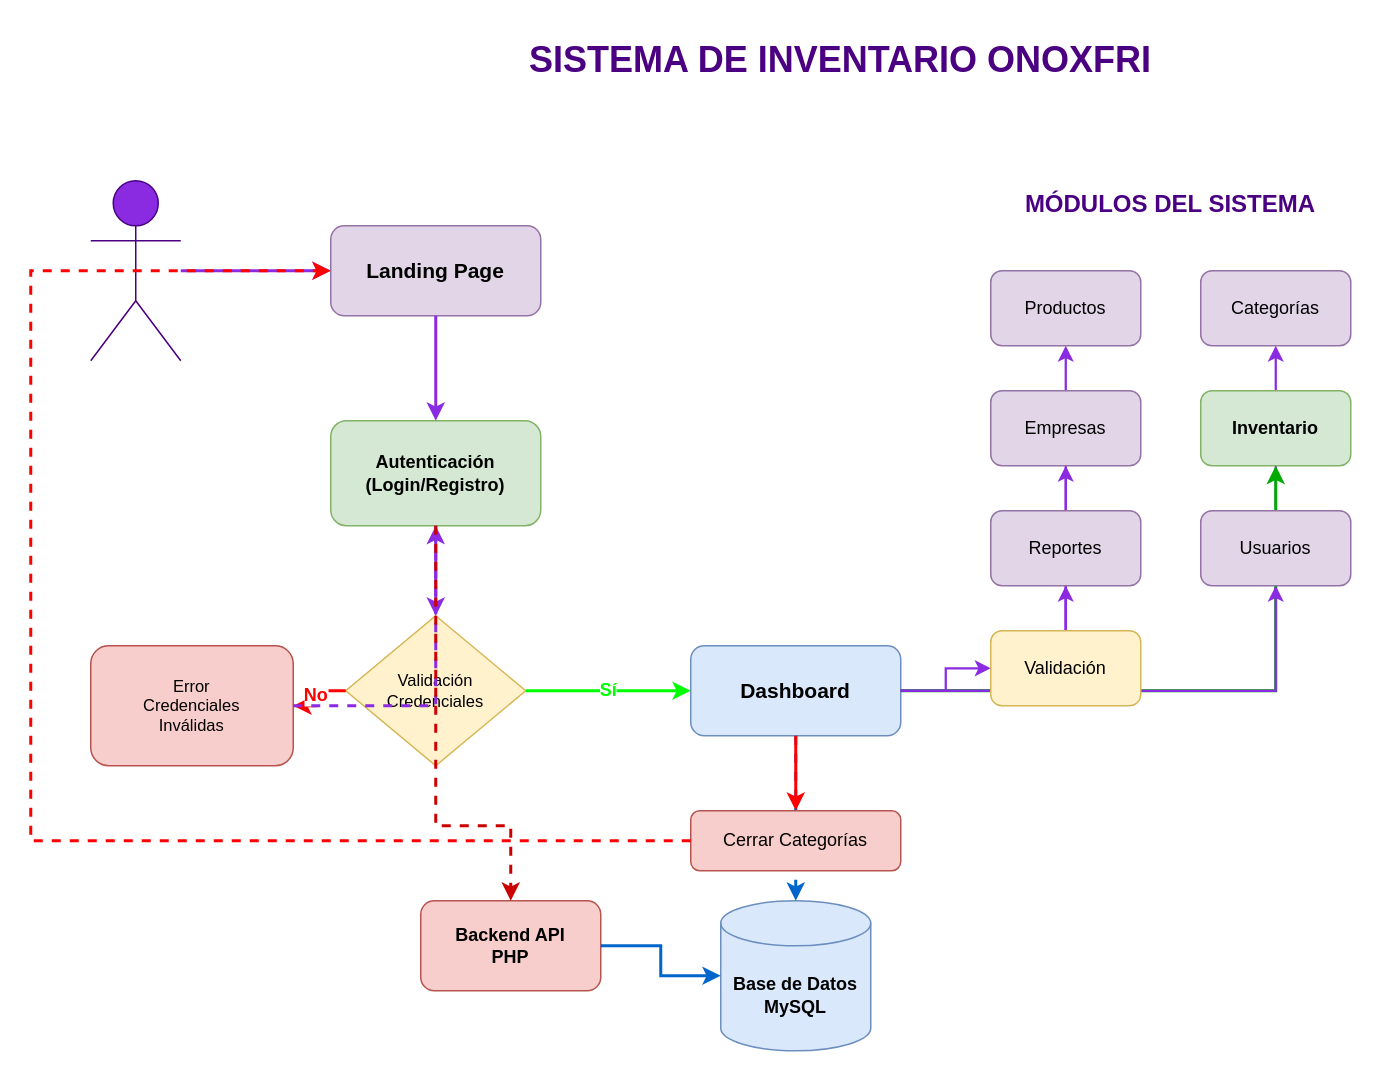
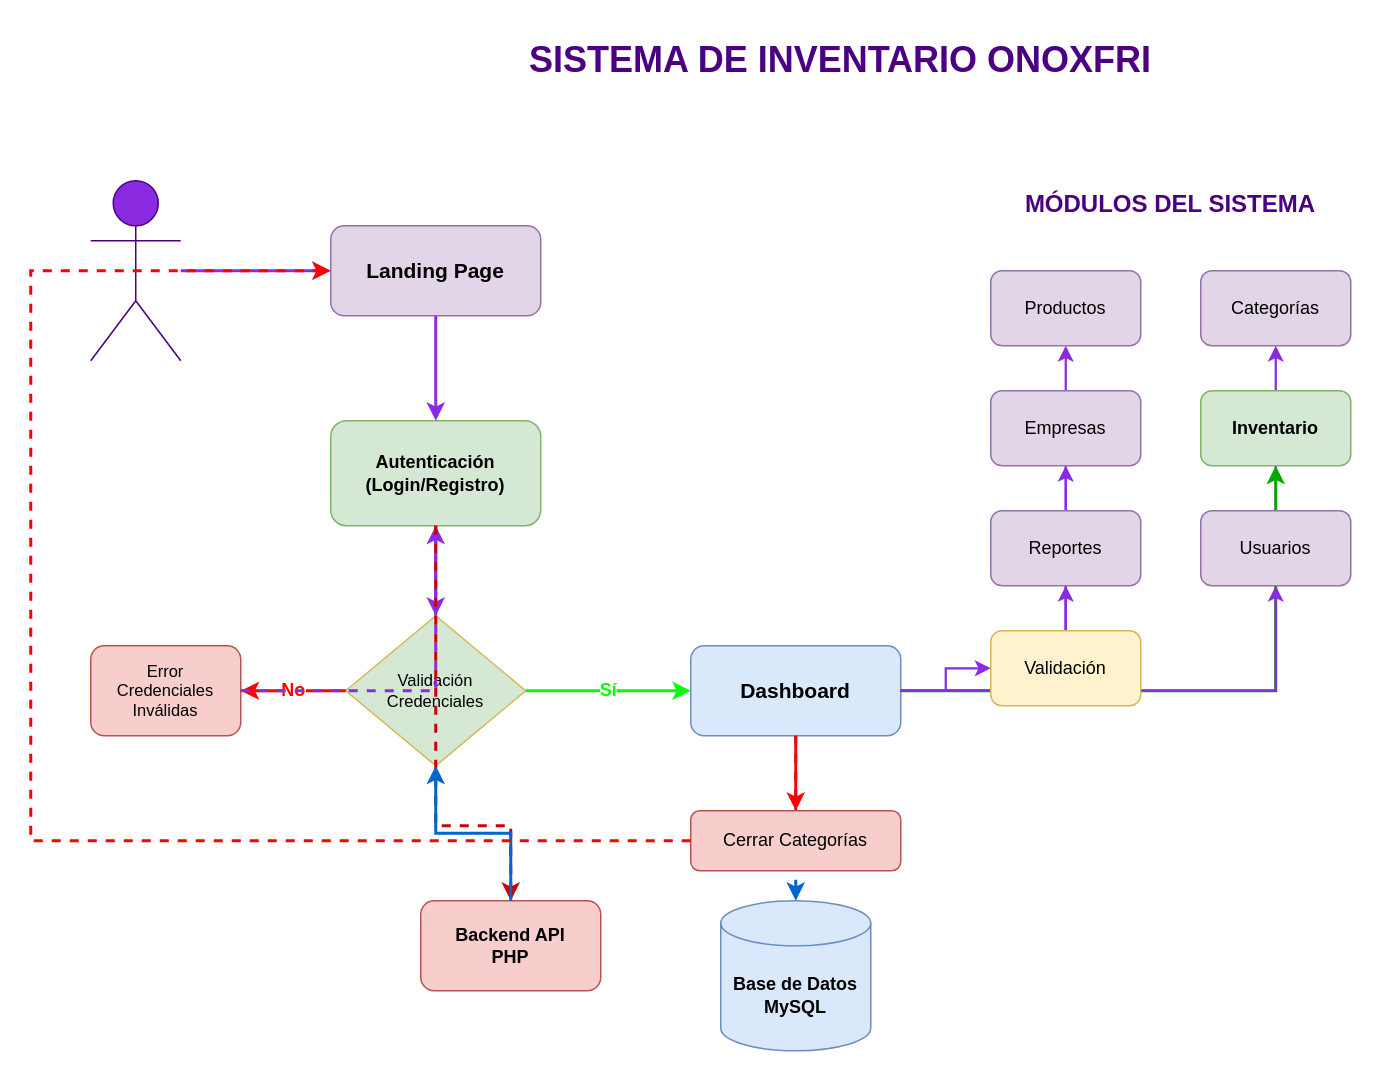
(436, 691) -> (436, 691)
(192, 706) -> (166, 691)
(661, 954) -> (470, 833)
